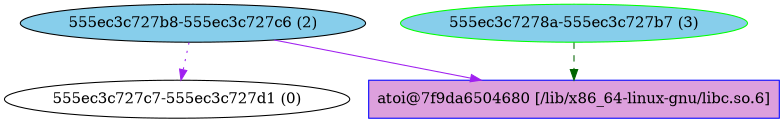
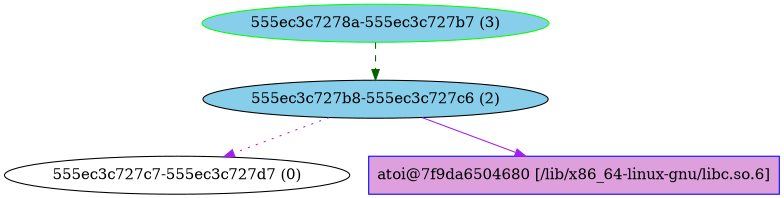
(574, 56) -> (376, 56)
(177, 99) -> (177, 175)
